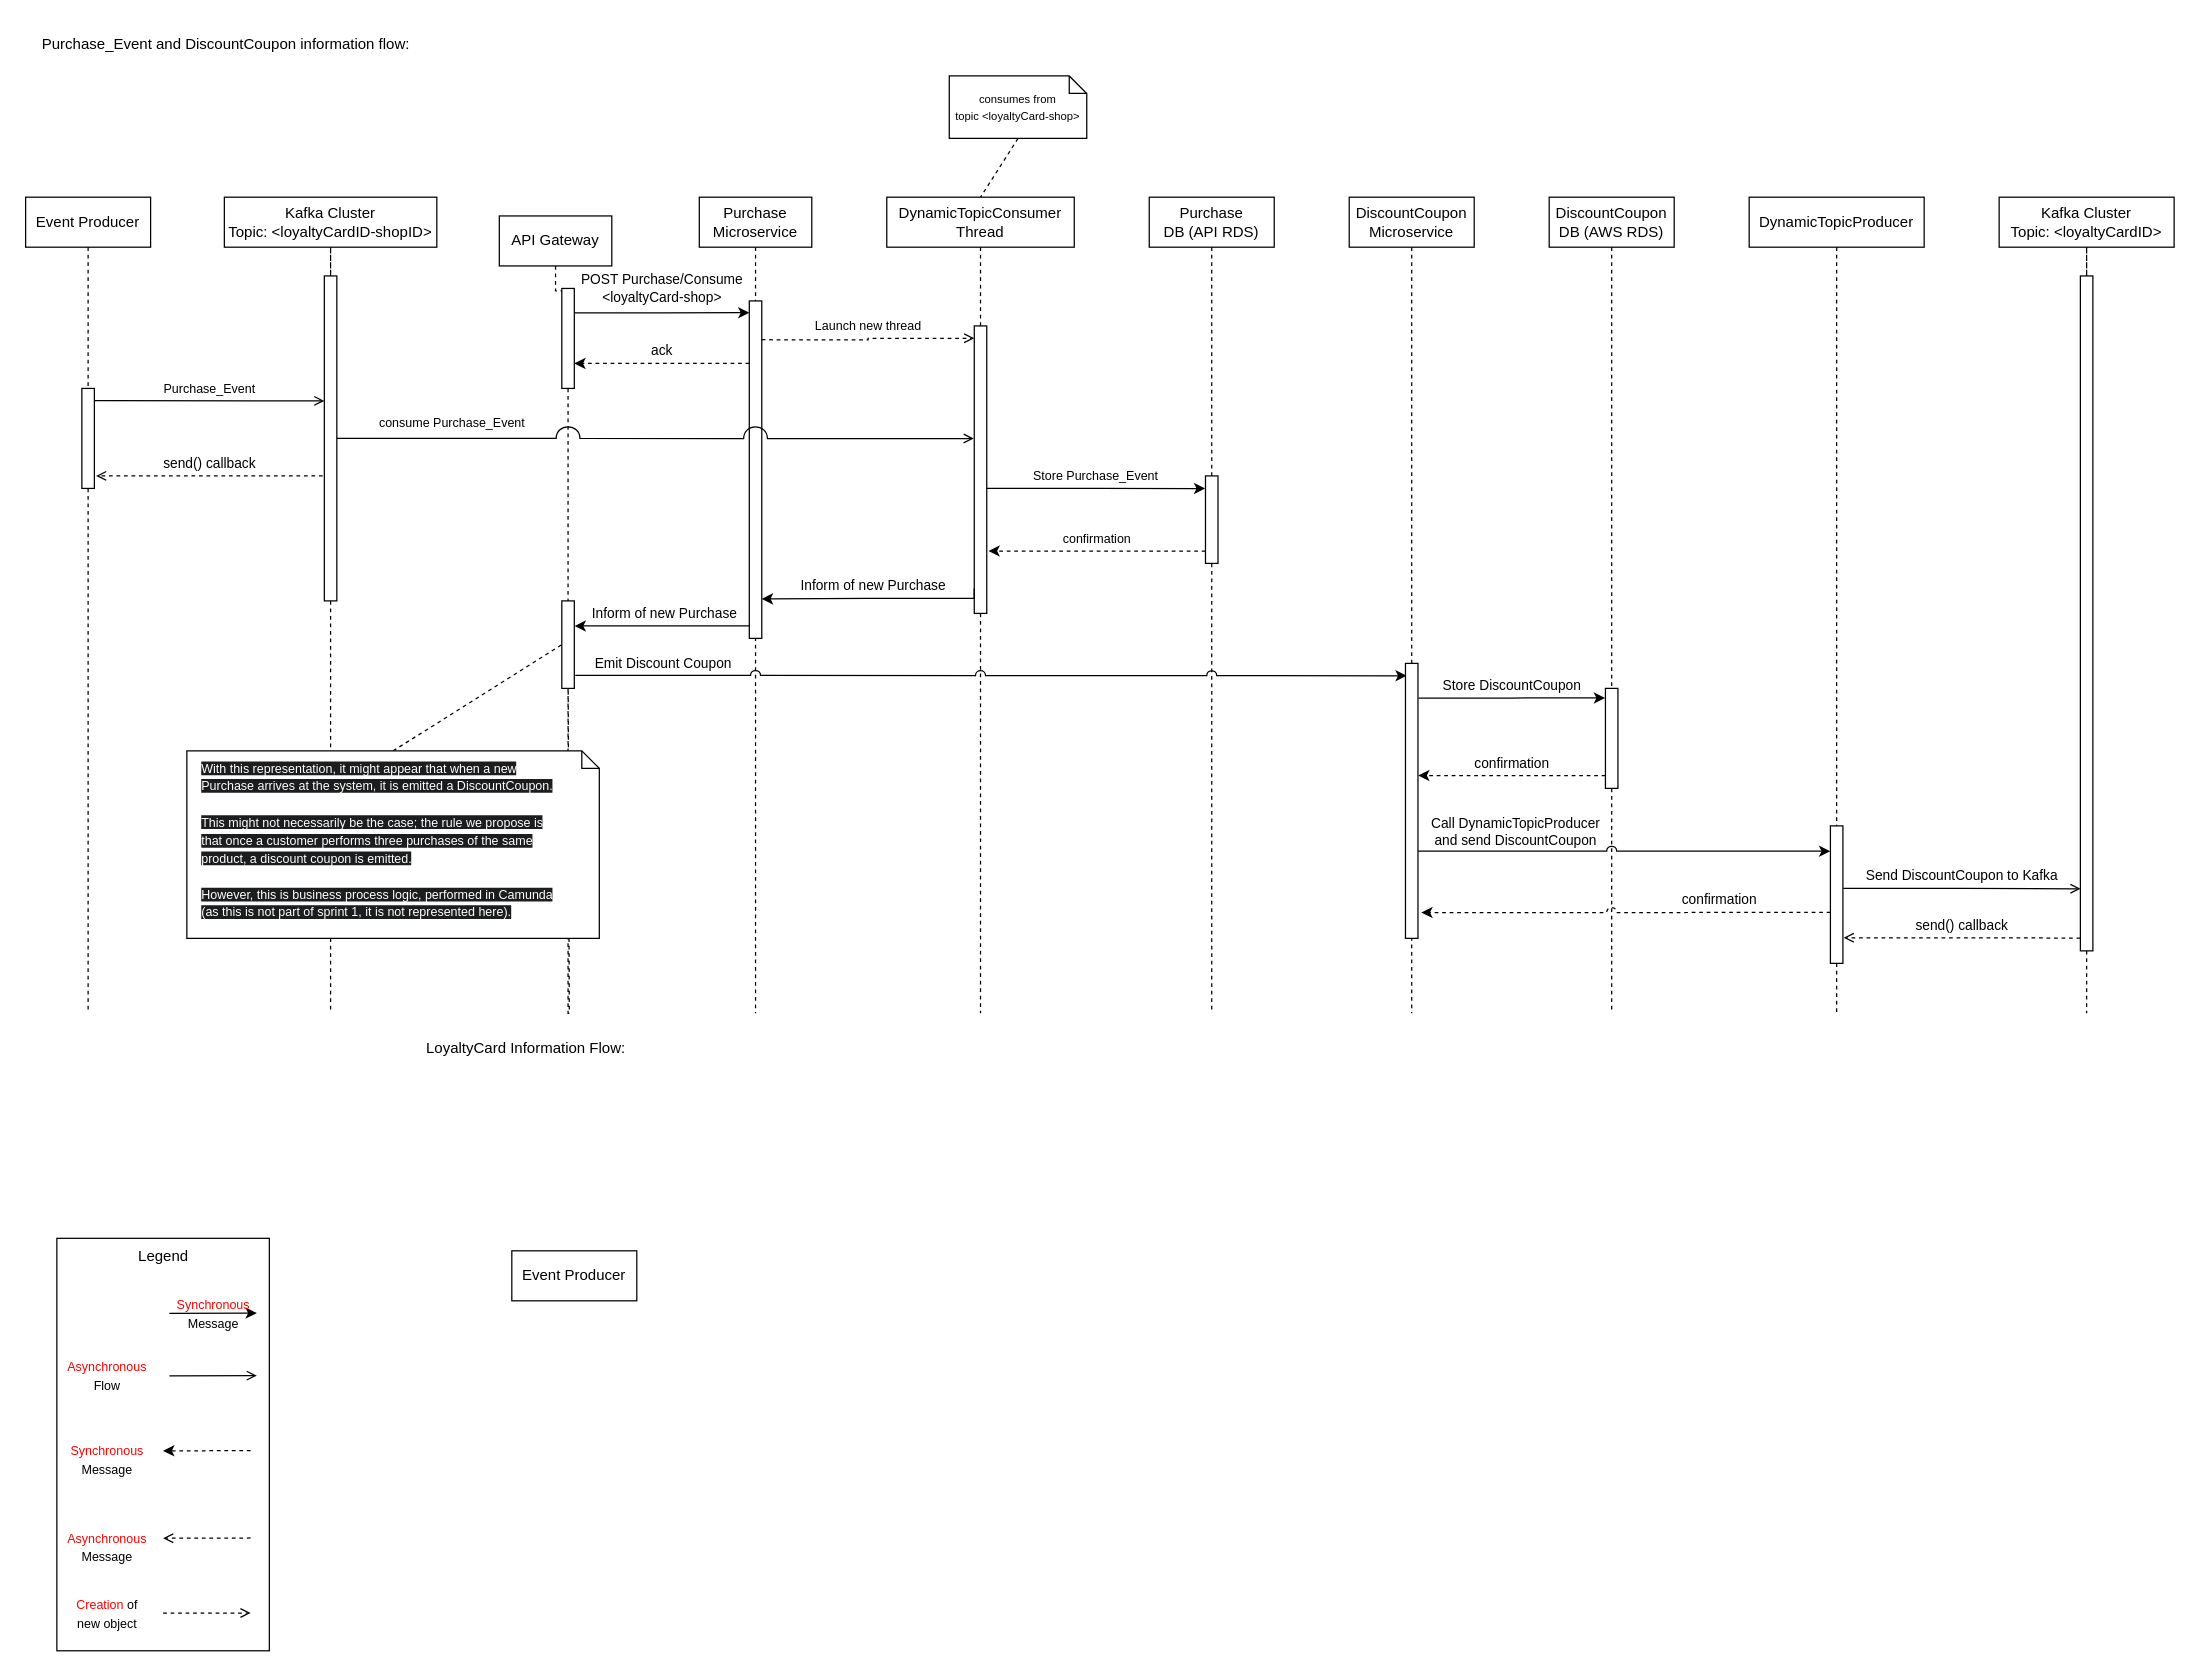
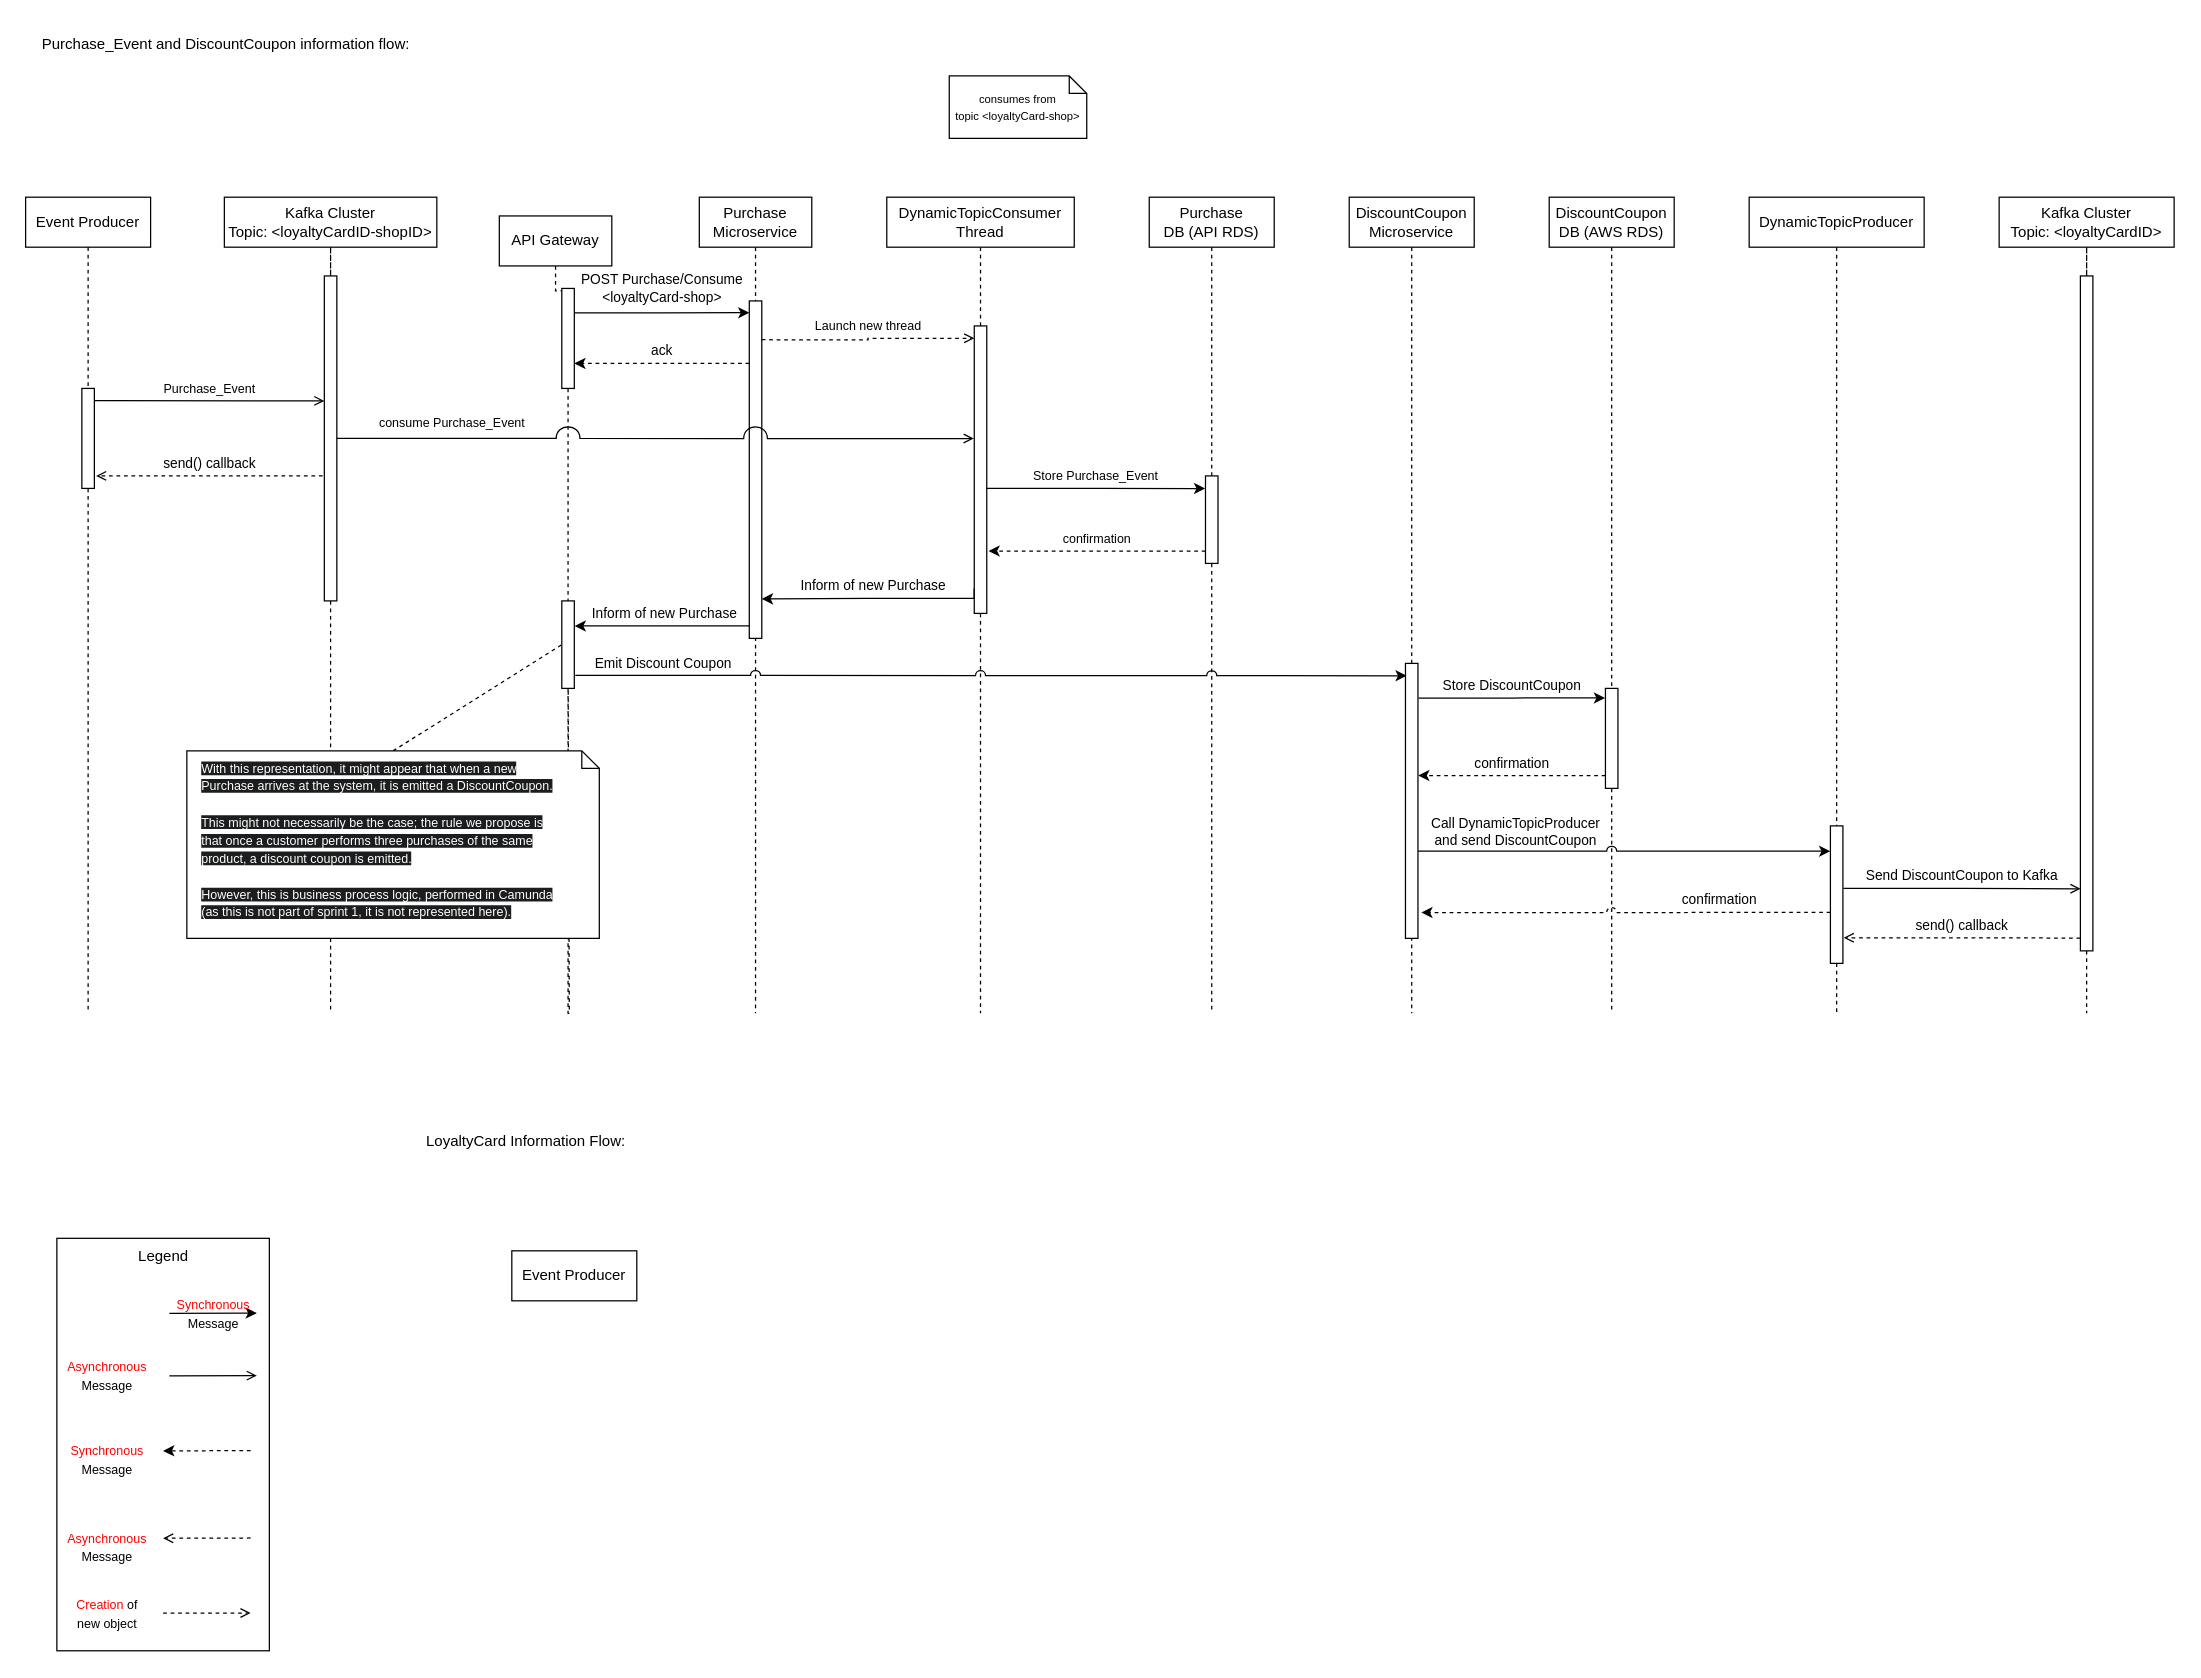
(1000, 167) -> none
(526, 1048) -> (526, 1142)
(108, 1376) -> (108, 1376)
